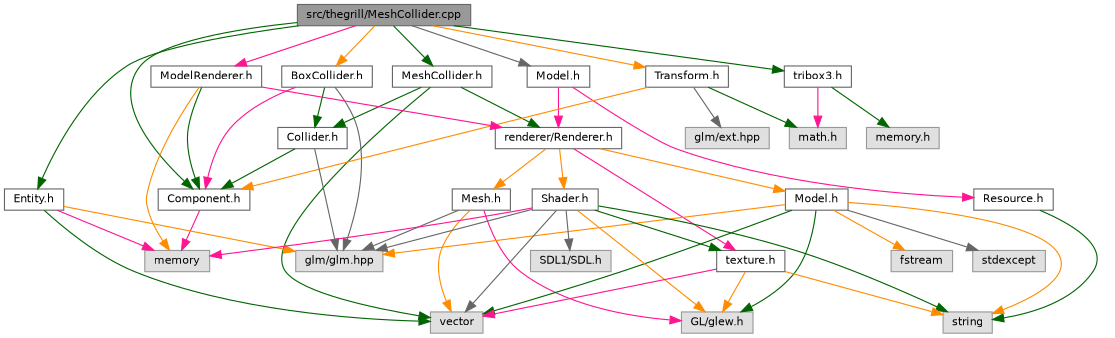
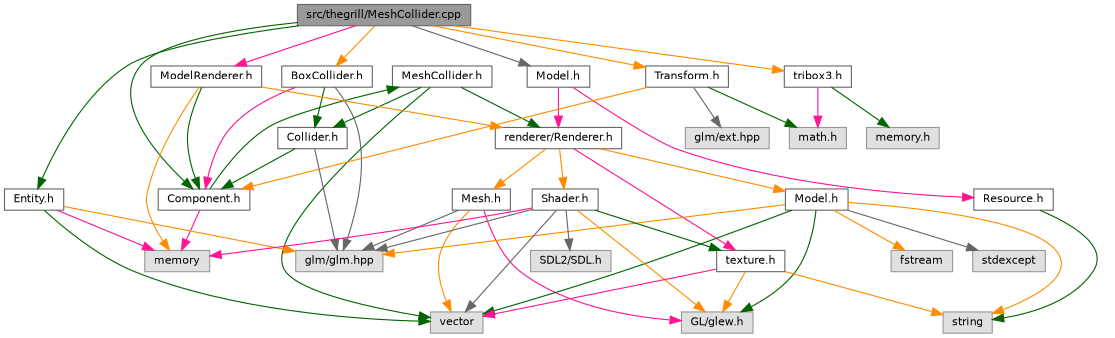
(409, 42) -> (286, 119)
(613, 47) -> (613, 47)
(365, 104) -> (365, 104)
(772, 243) -> none
(571, 261) -> (571, 261)
